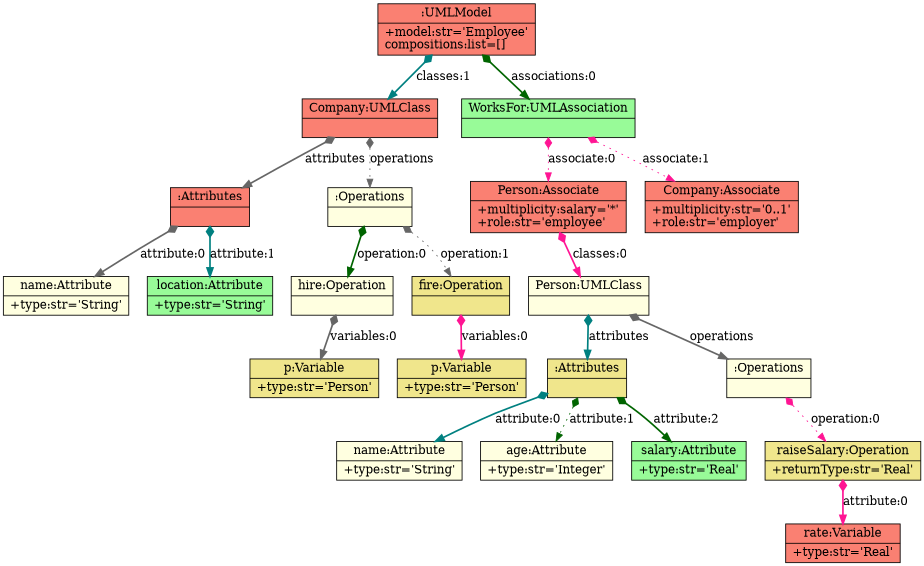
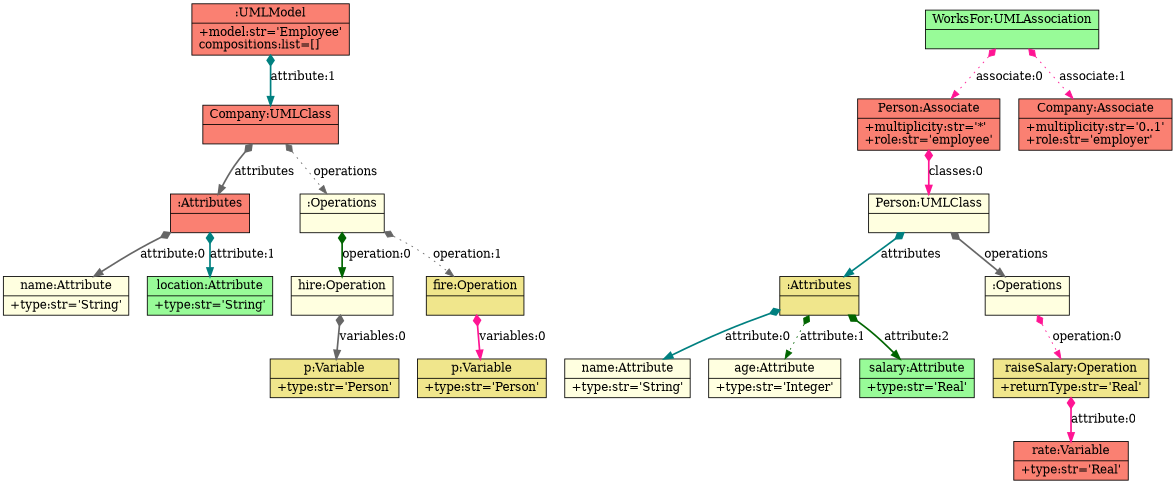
(444, 77) -> (303, 77)
(506, 78) -> none
(548, 210) -> (925, 128)
